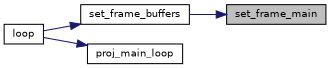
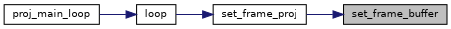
(135, 14) -> (260, 14)
(276, 14) -> (395, 14)
(60, 41) -> (113, 14)
